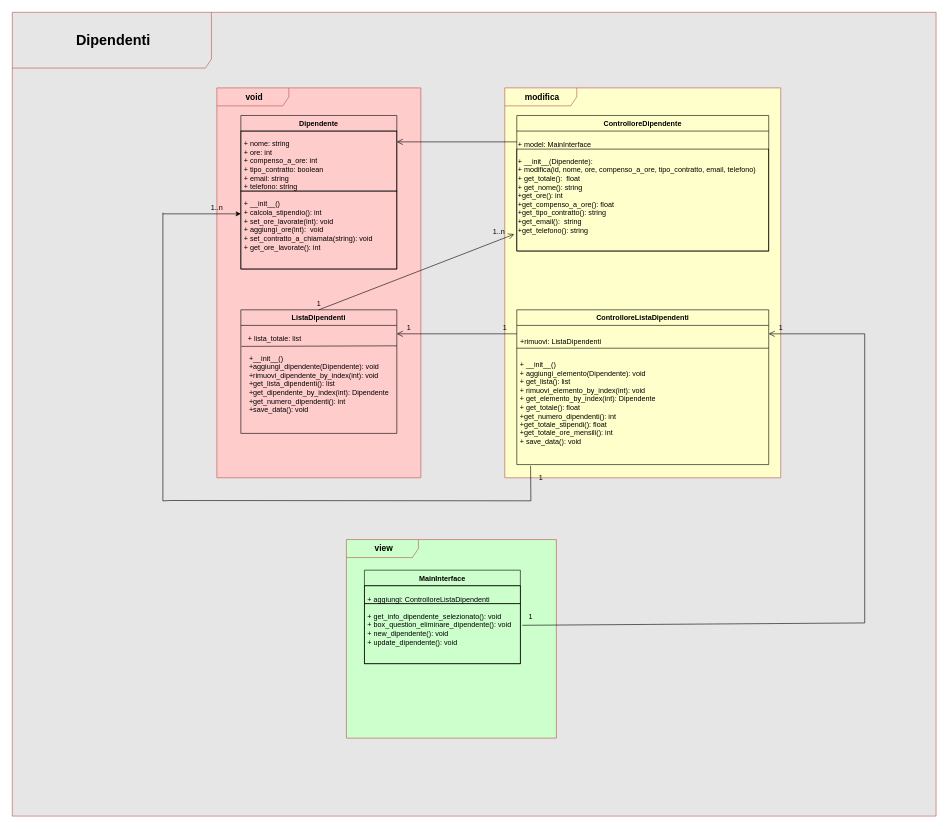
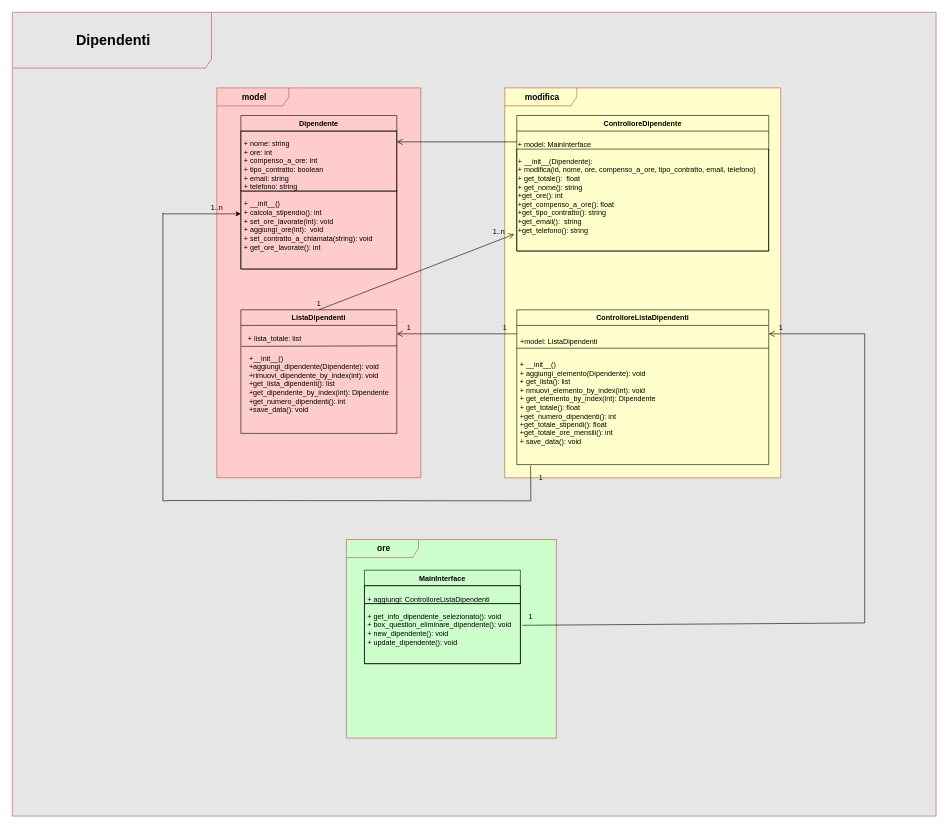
(254, 97) -> (254, 97)
(564, 342) -> (561, 342)
(384, 549) -> (384, 549)
